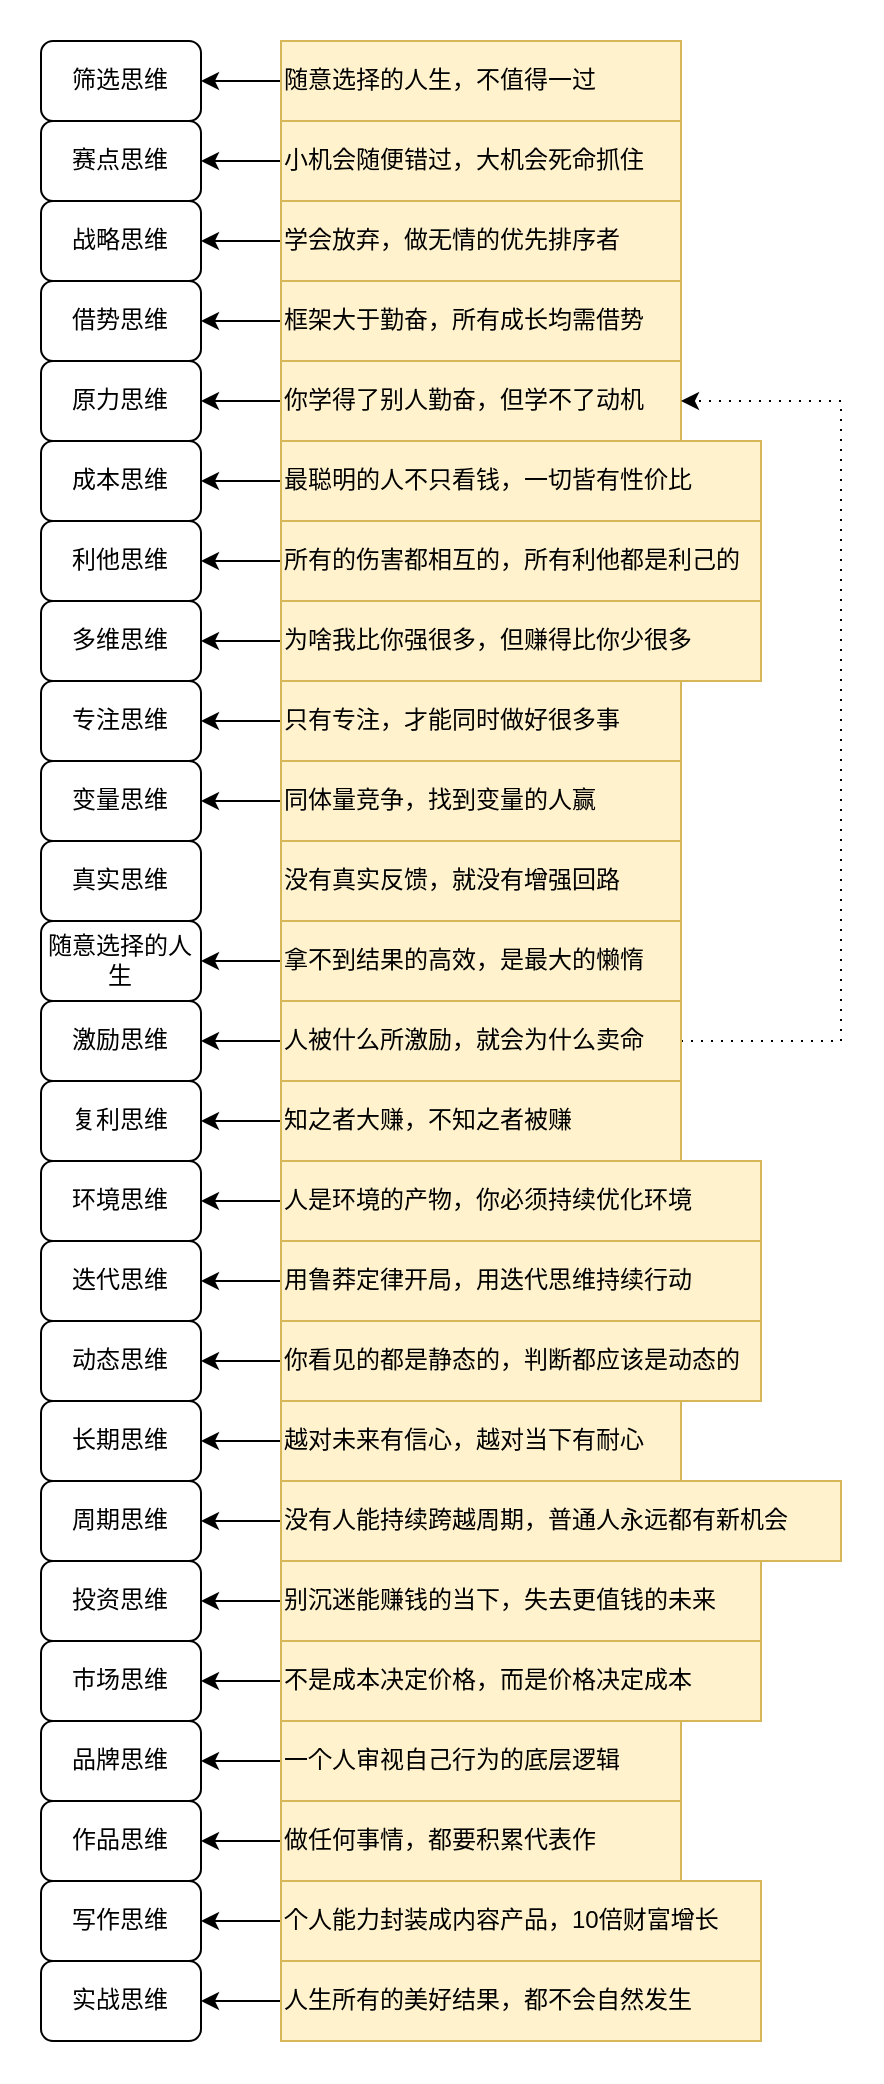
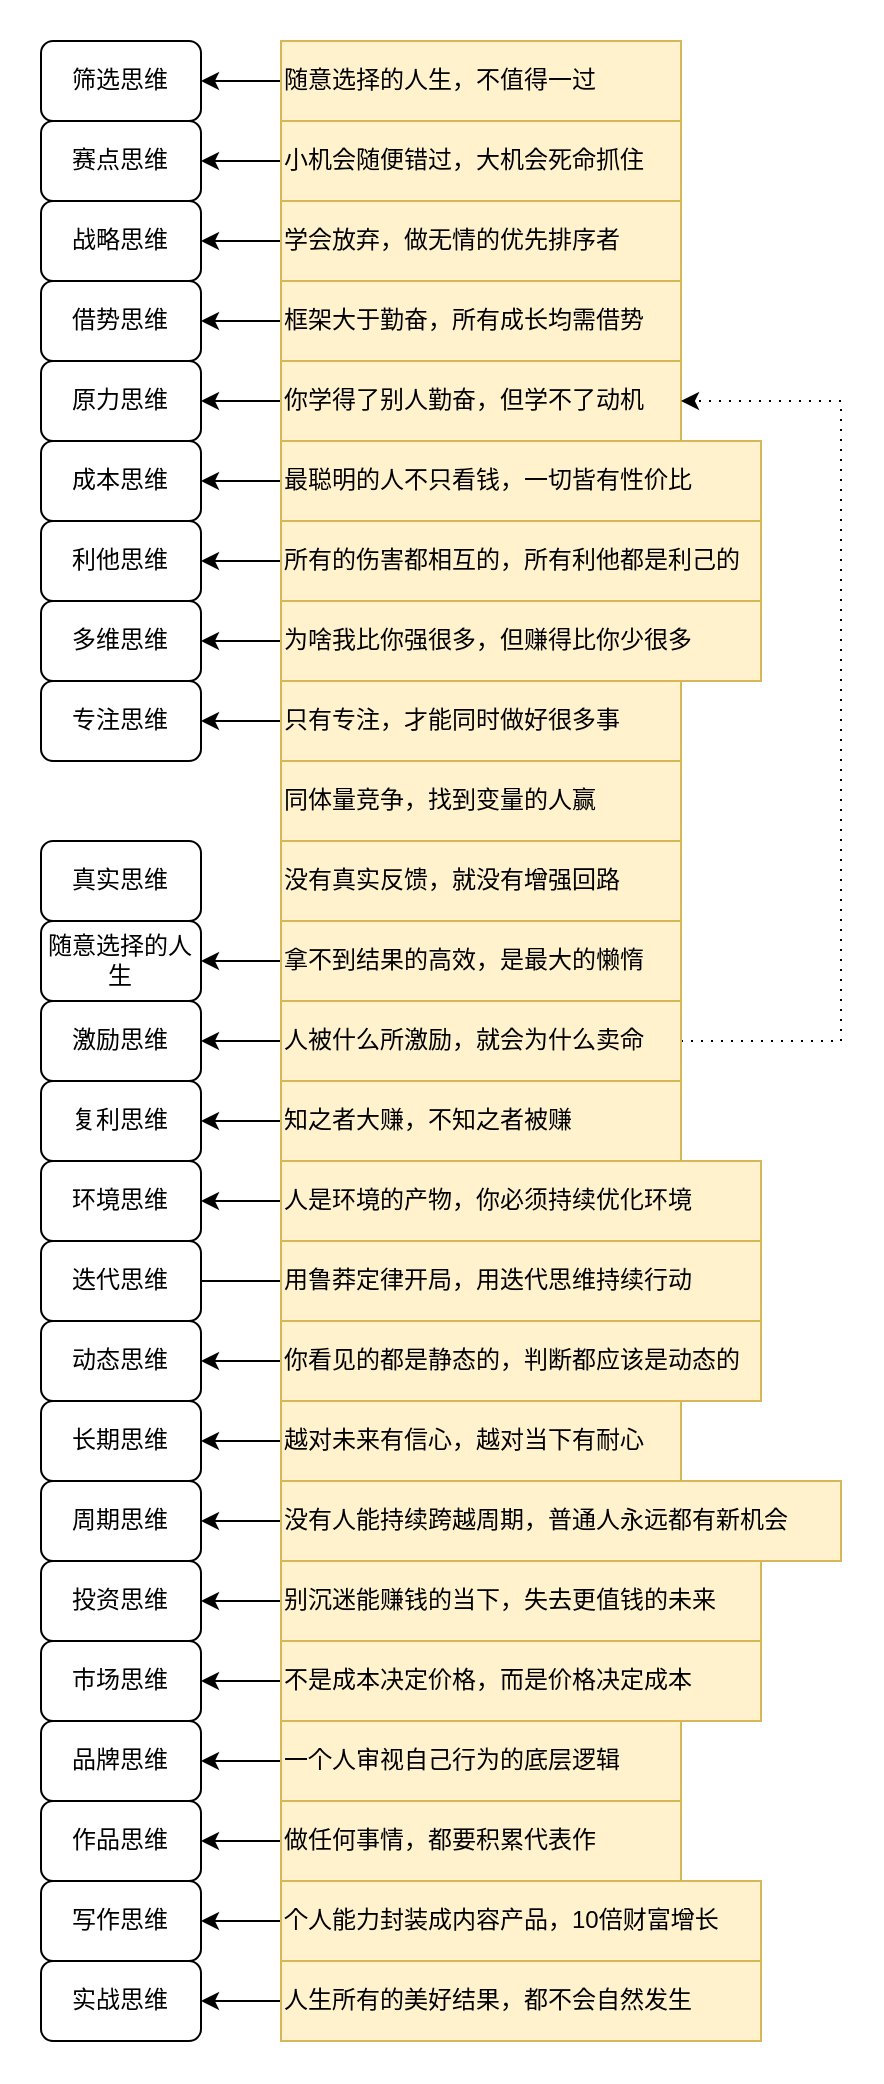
(121, 801) -> none
(248, 801) -> none
(216, 1281) -> (210, 1281)
